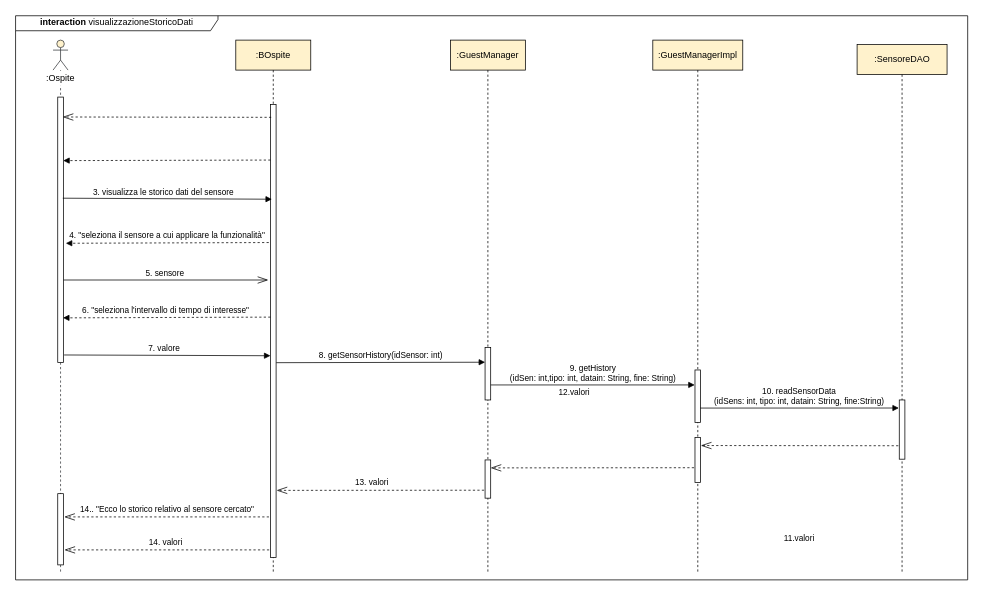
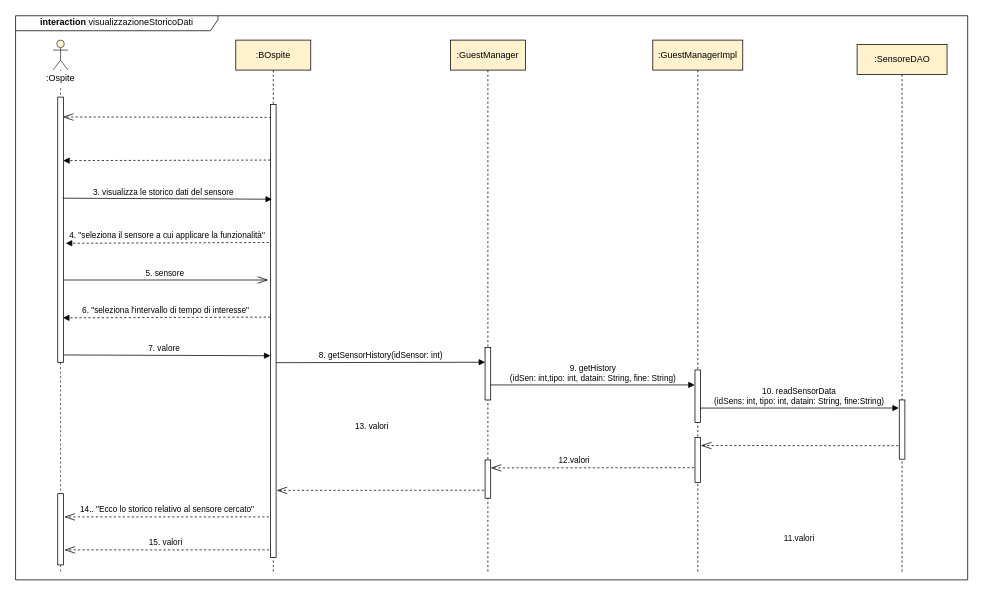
(574, 393) -> (574, 460)
(372, 483) -> (372, 426)
(166, 543) -> (166, 543)
